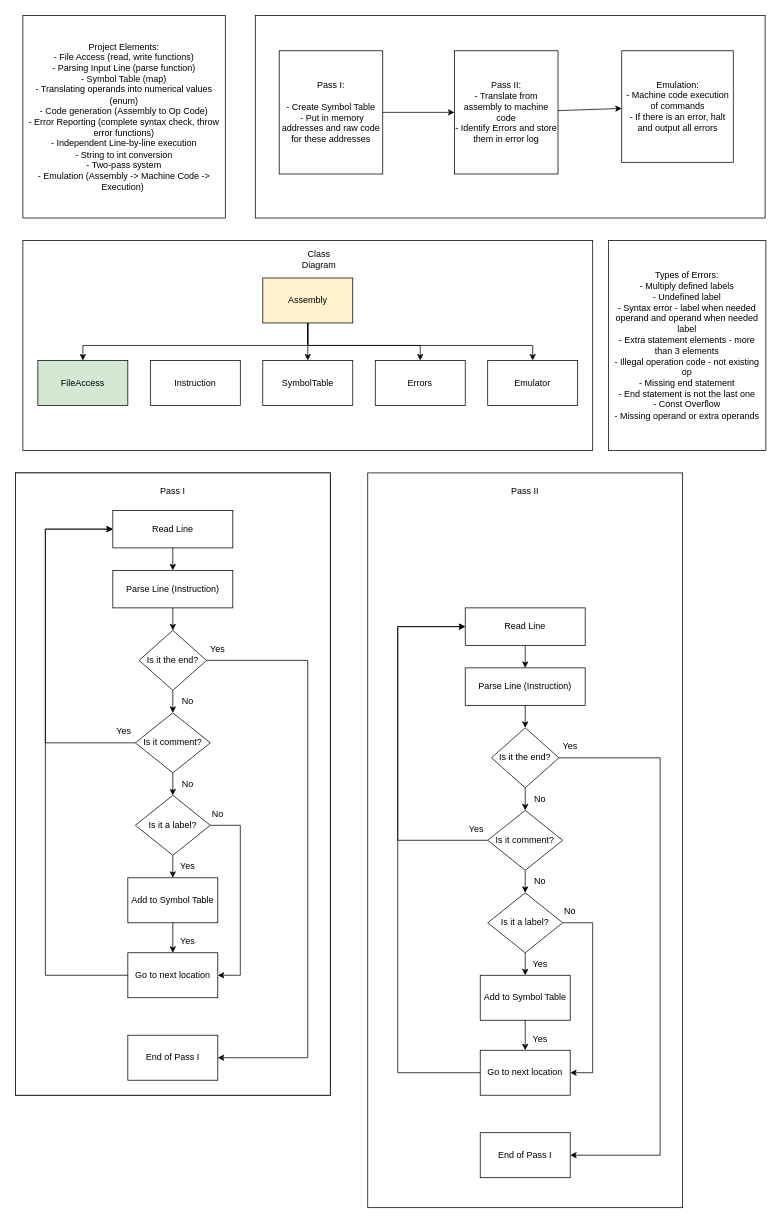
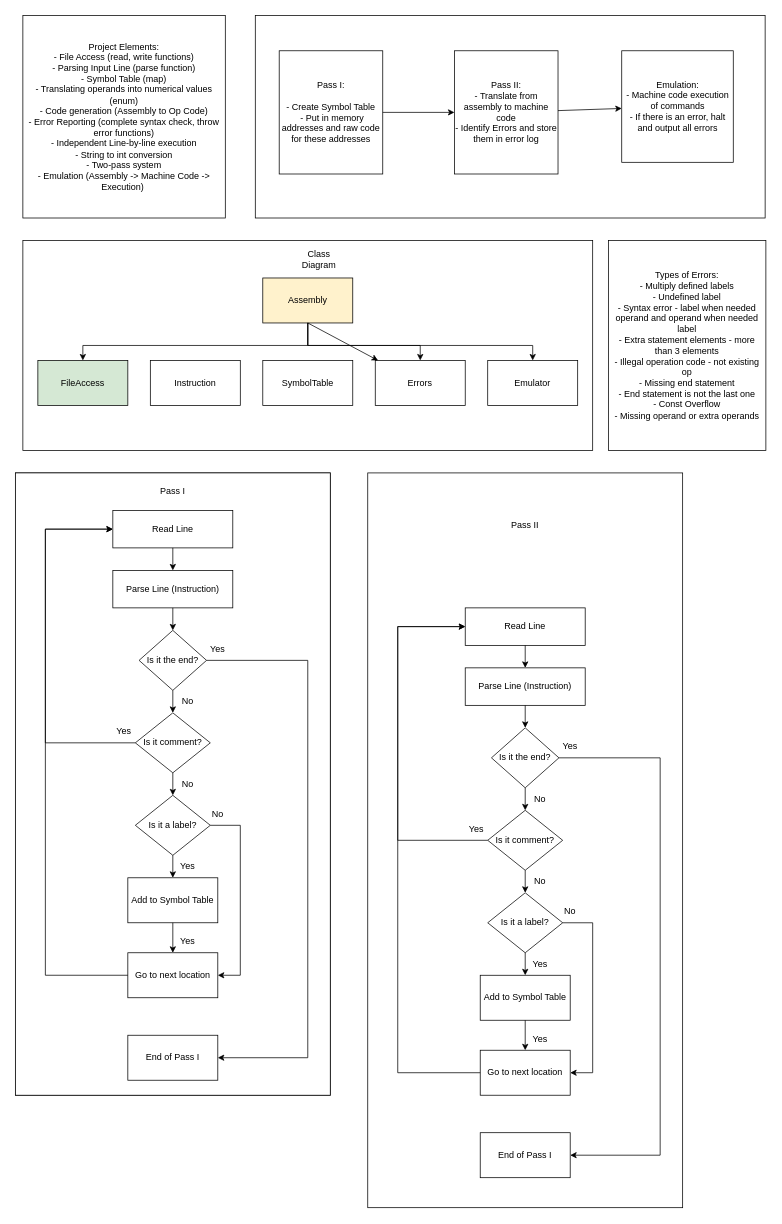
(308, 352) -> (341, 341)
(525, 492) -> (525, 525)
